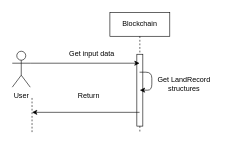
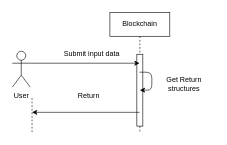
(92, 54) -> (92, 54)
(185, 84) -> (185, 84)
